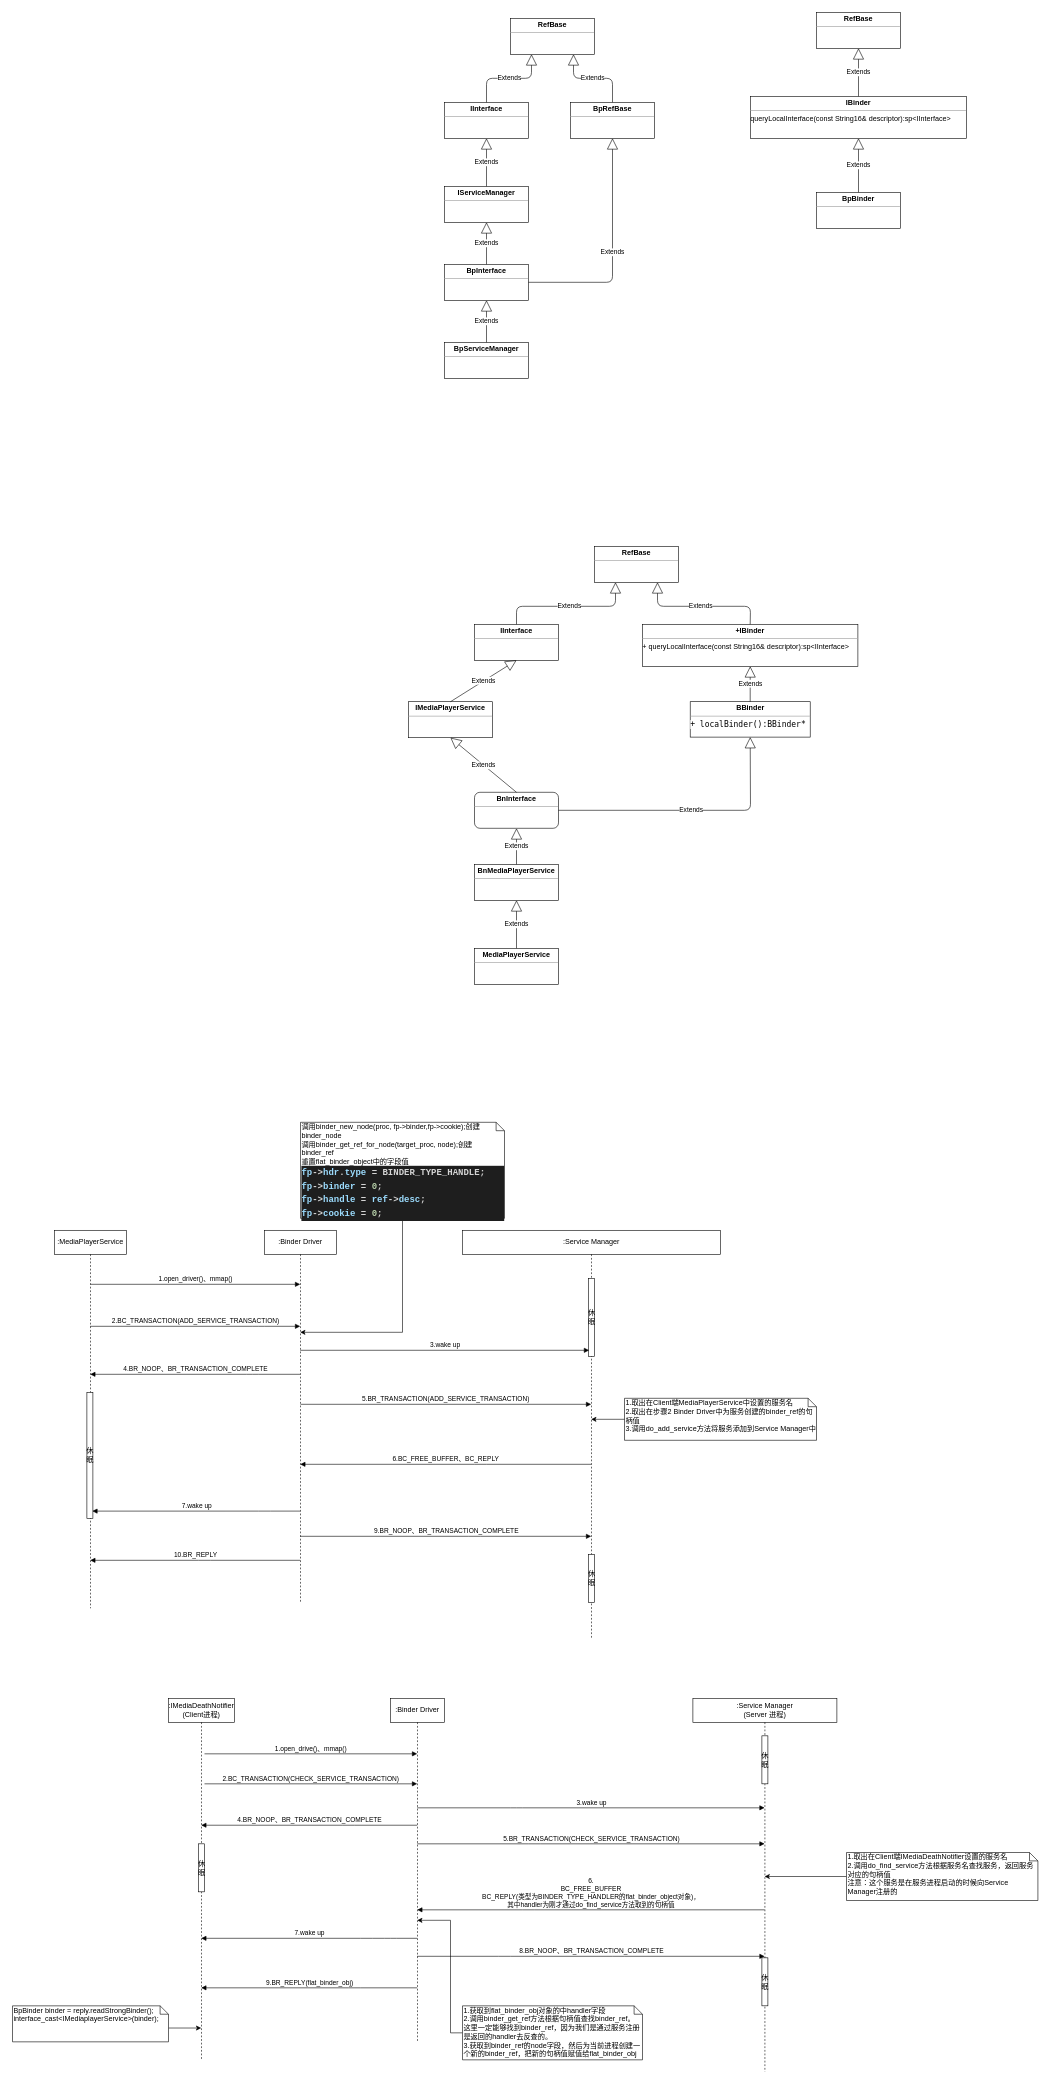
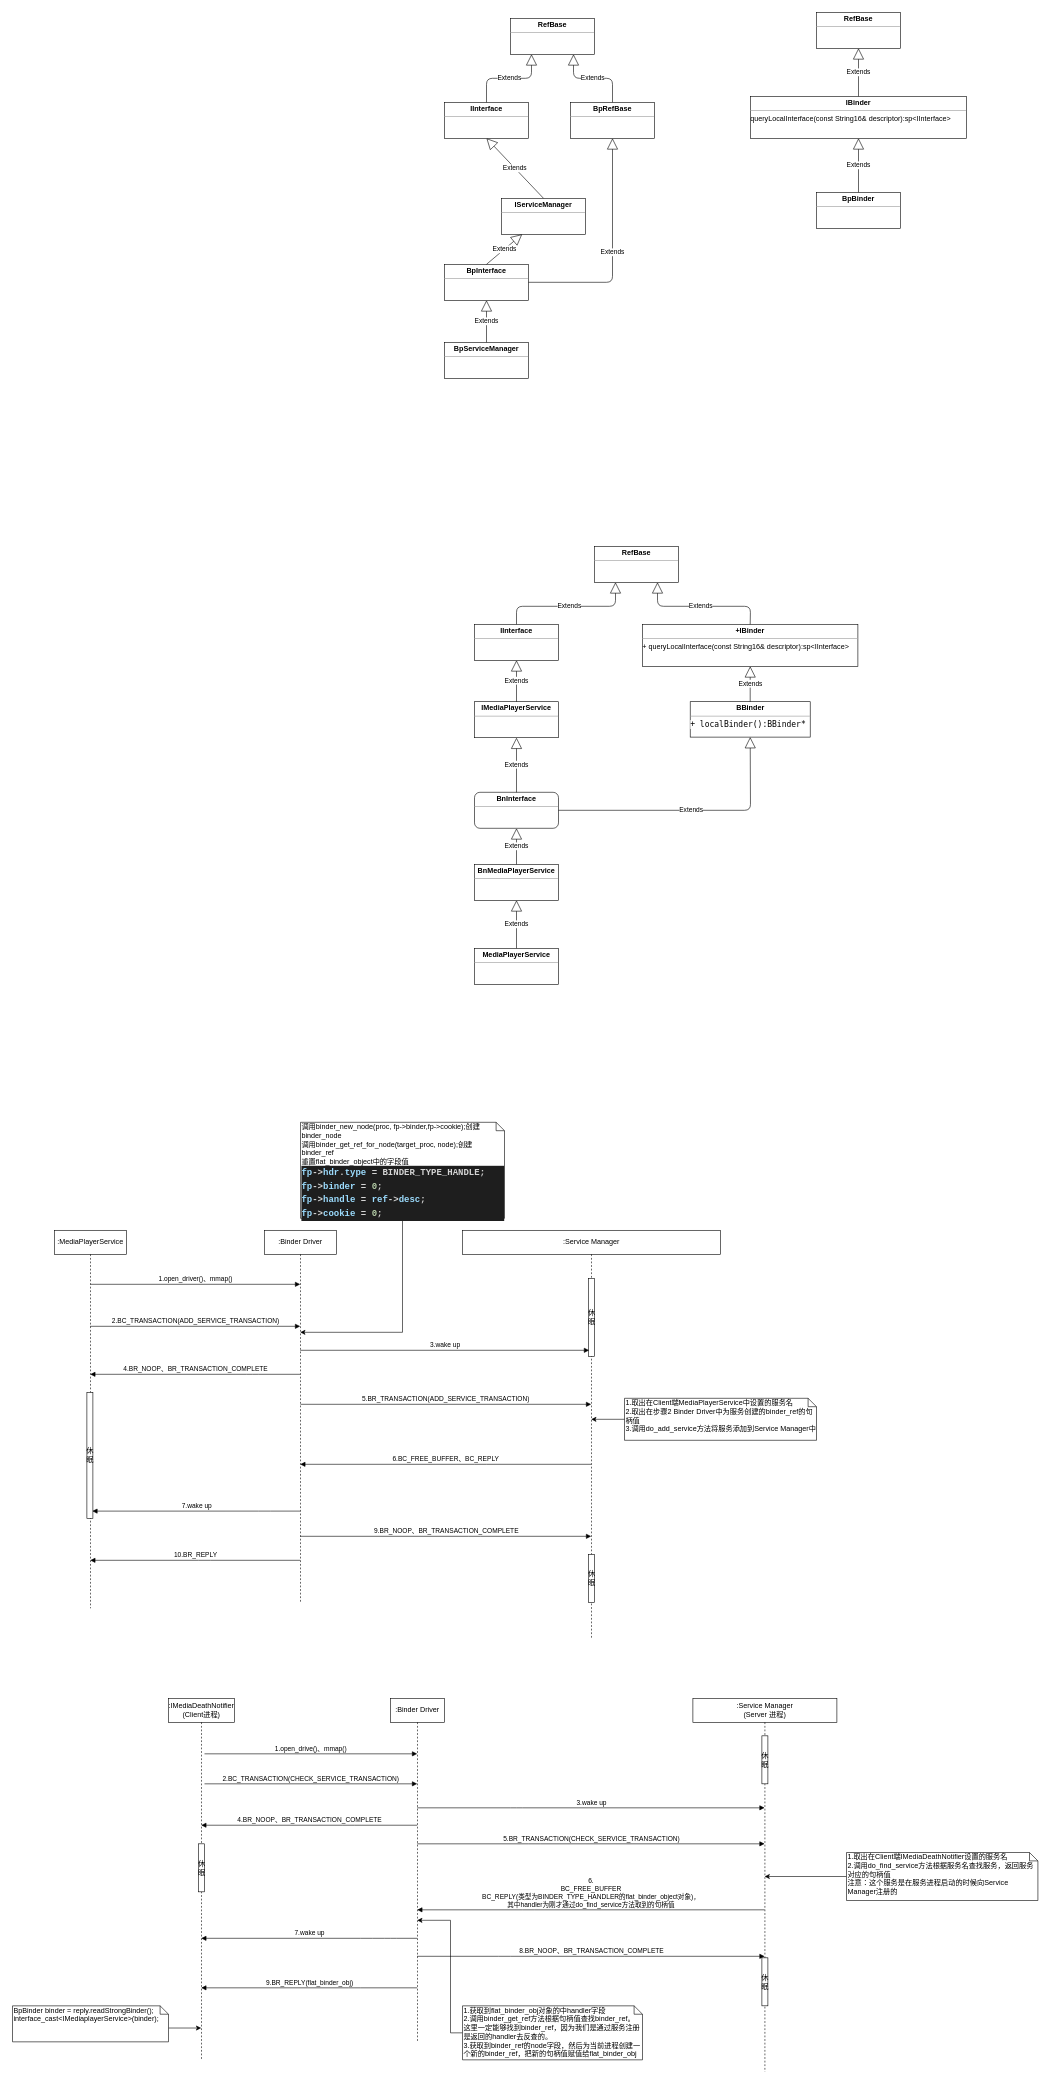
(486, 204) -> (543, 216)
(450, 720) -> (516, 720)
